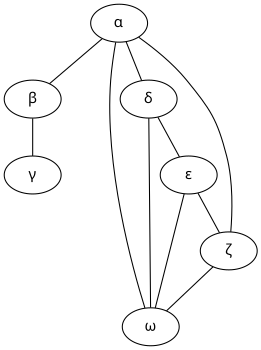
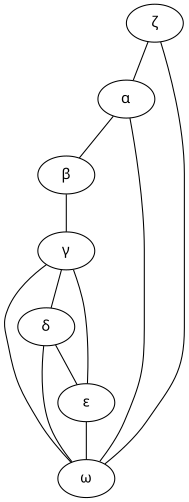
(134, 61) -> (56, 289)
(209, 213) -> (86, 326)
none -> (12, 364)
